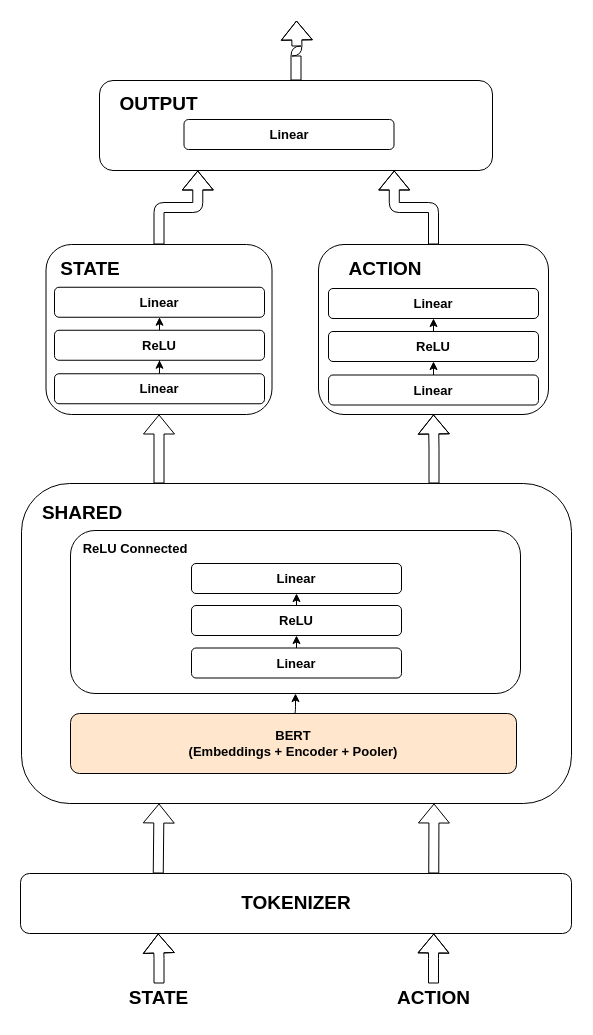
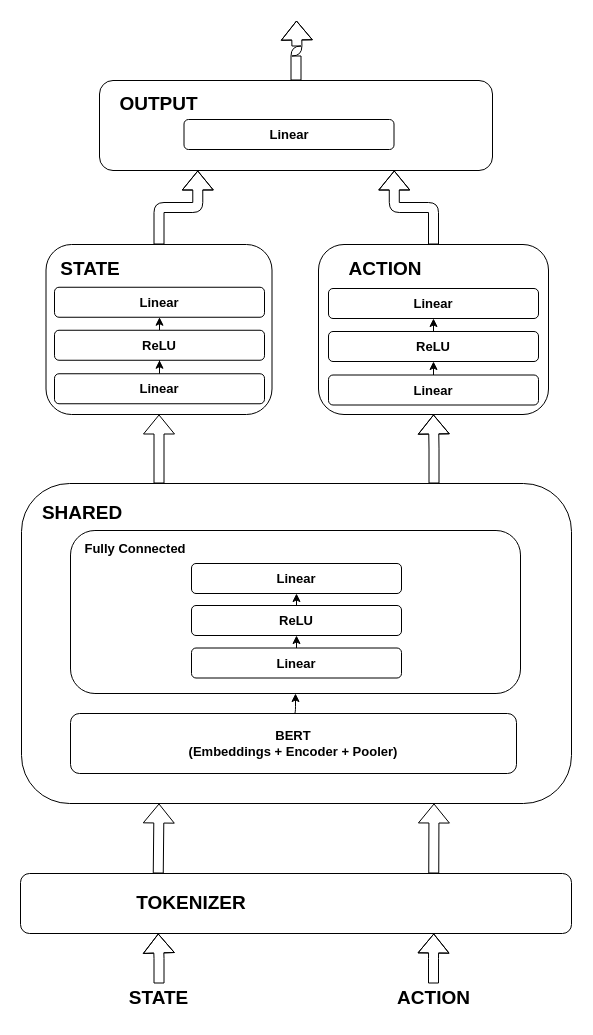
(136, 549) -> (136, 549)
(294, 744) -> (294, 744)
(297, 904) -> (192, 904)
